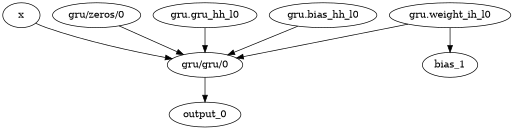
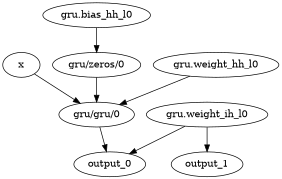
(205, 15) -> (216, 65)
(266, 39) -> (97, 37)
(326, 40) -> (160, 138)
(450, 65) -> (207, 164)
